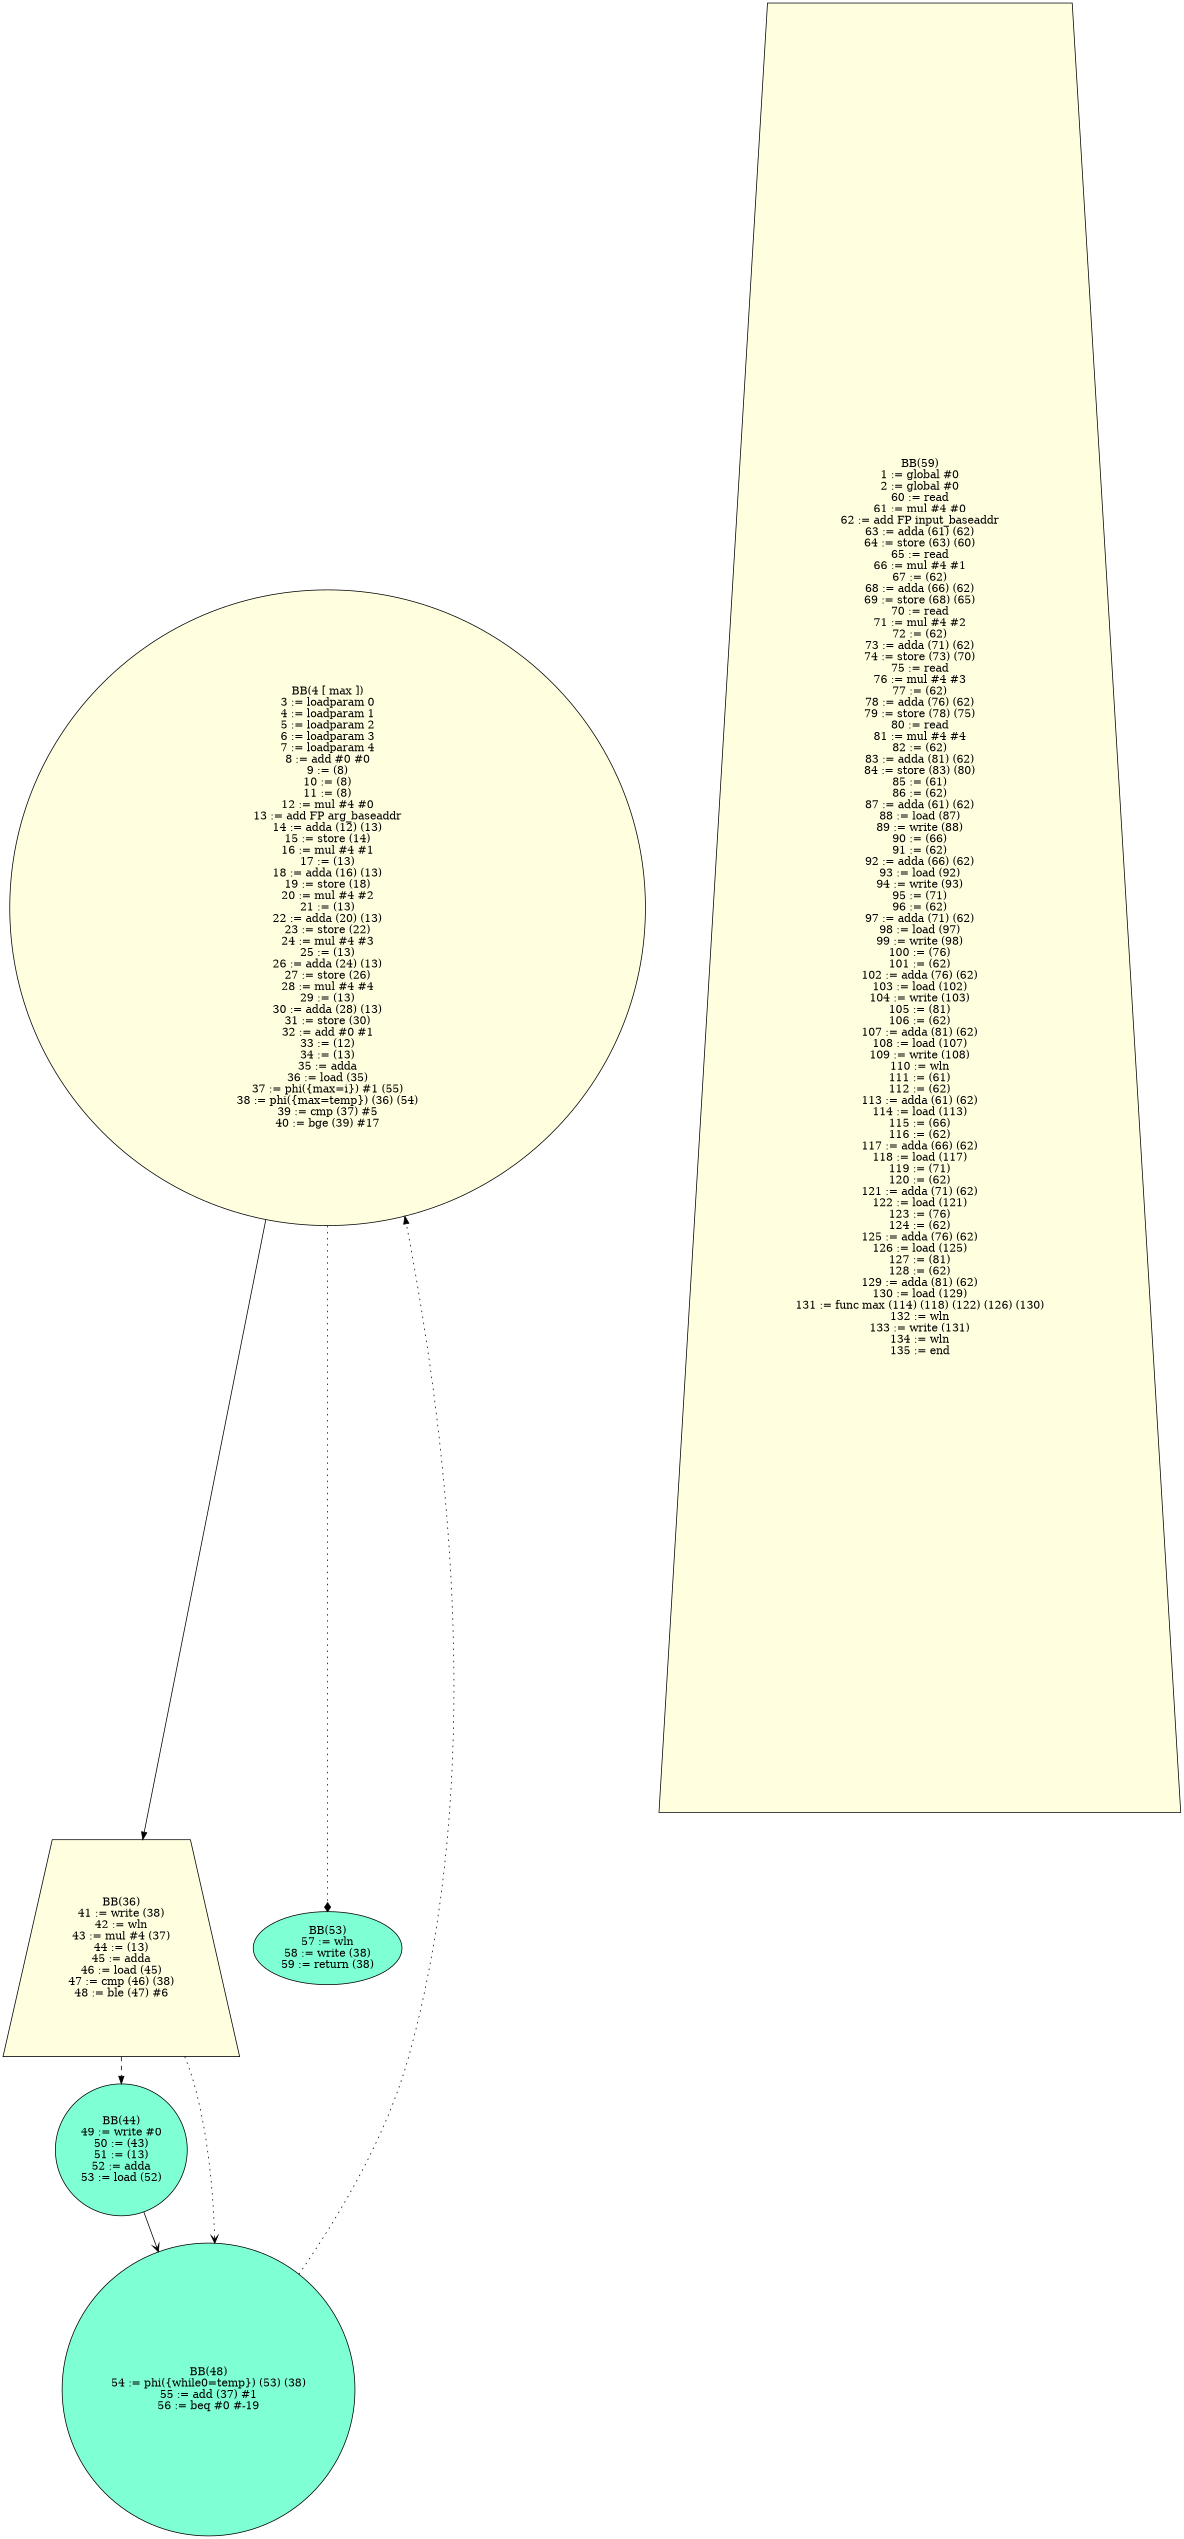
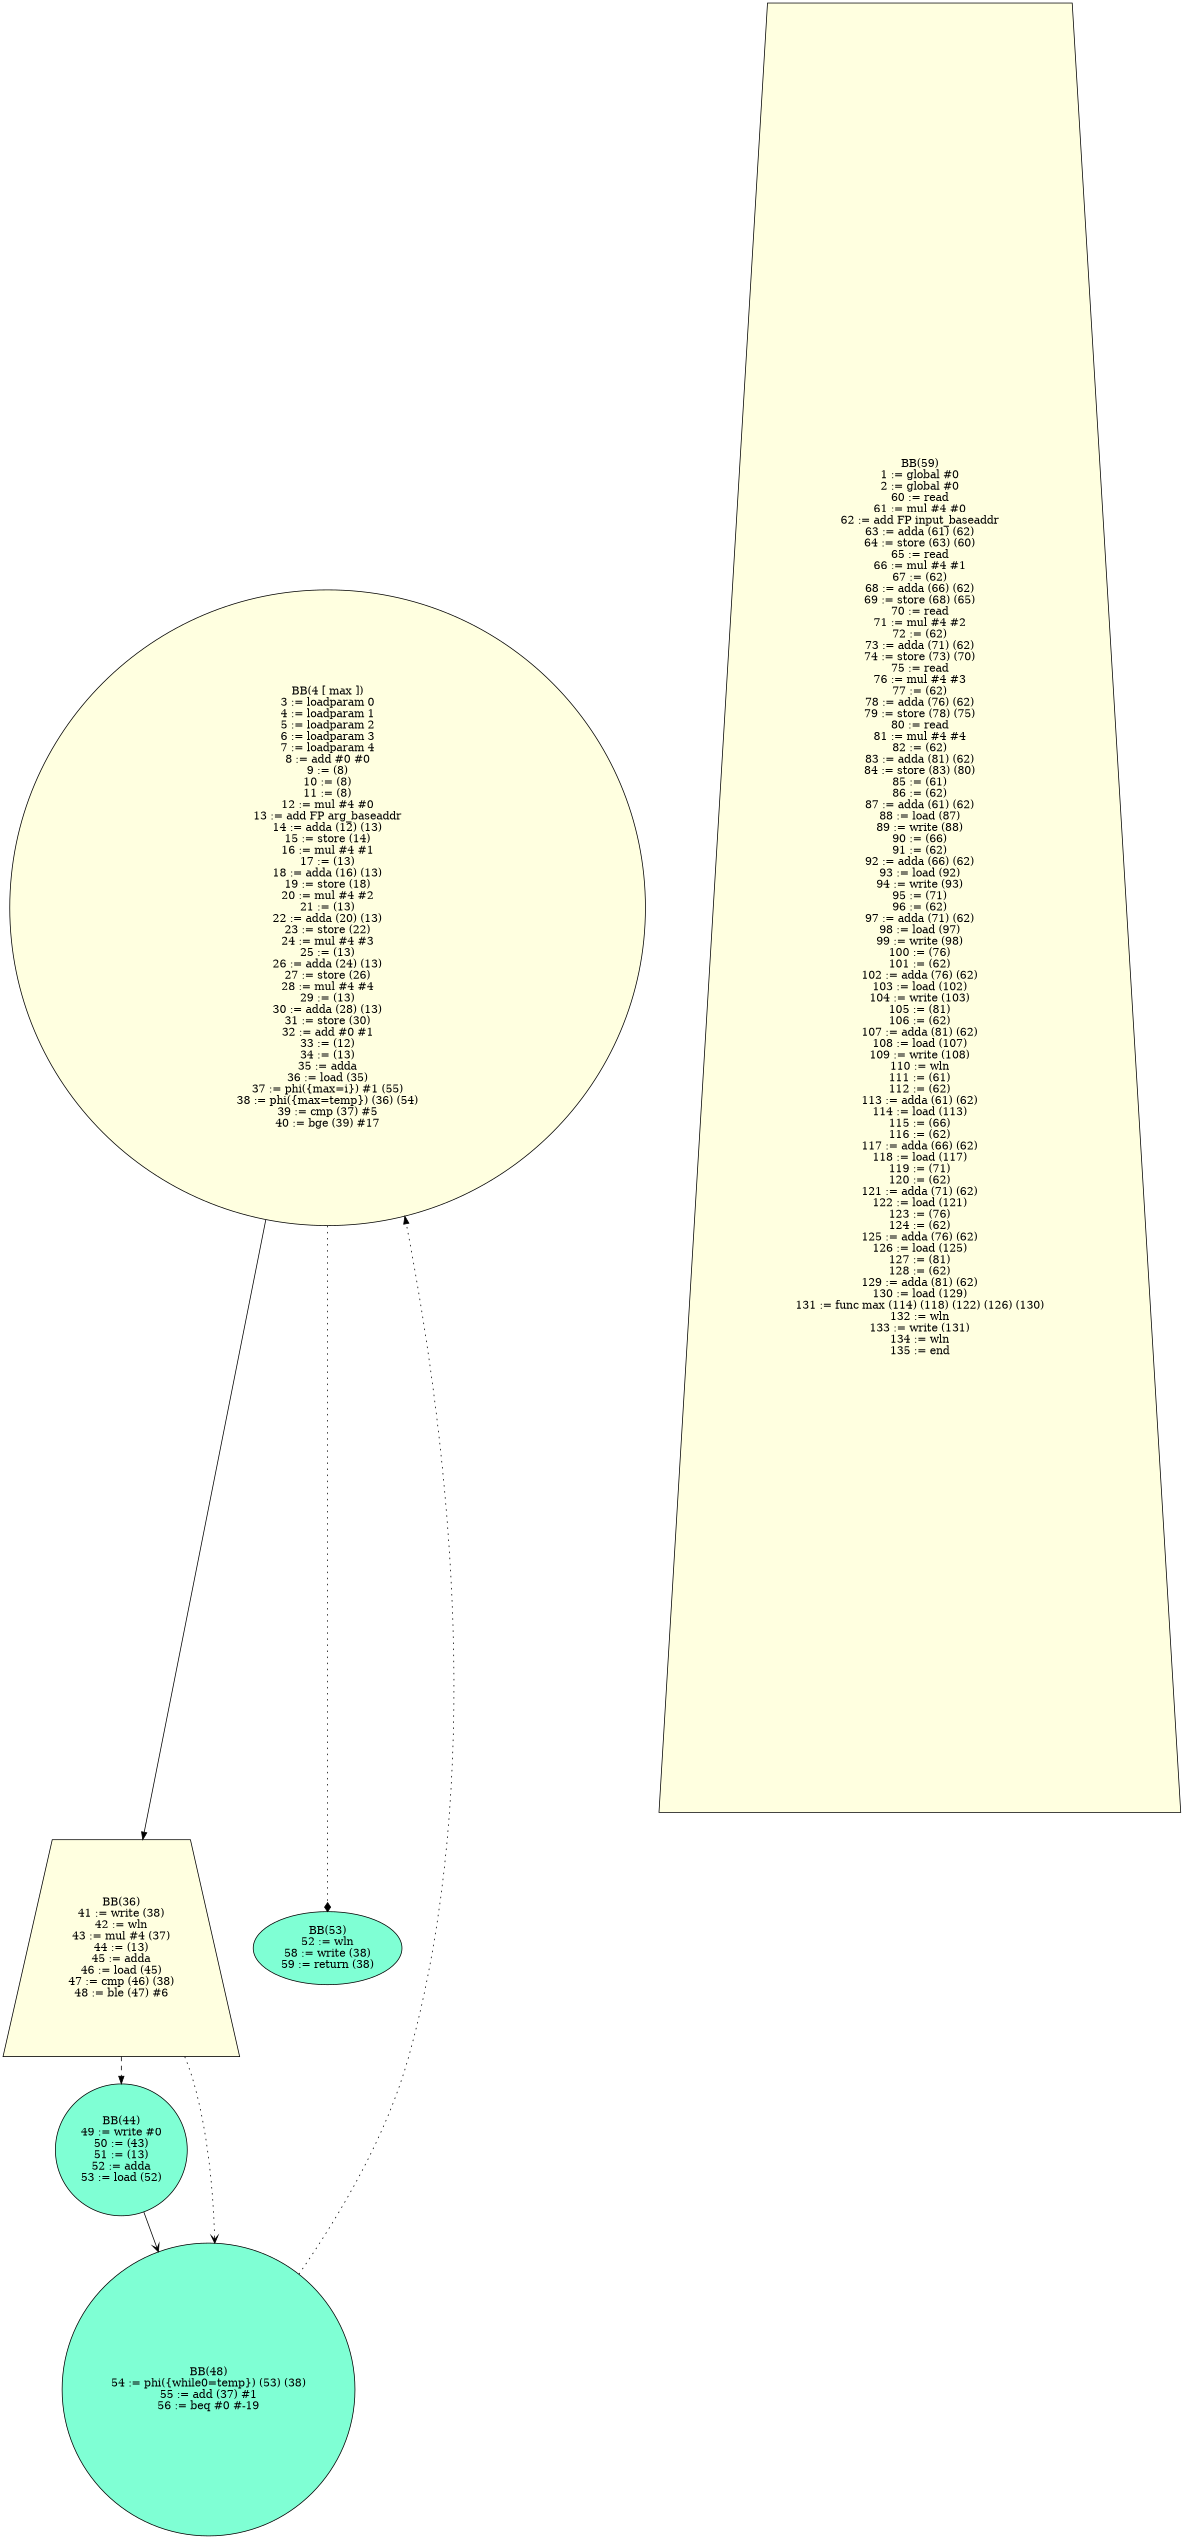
(328, 1948) -> (328, 1948)
